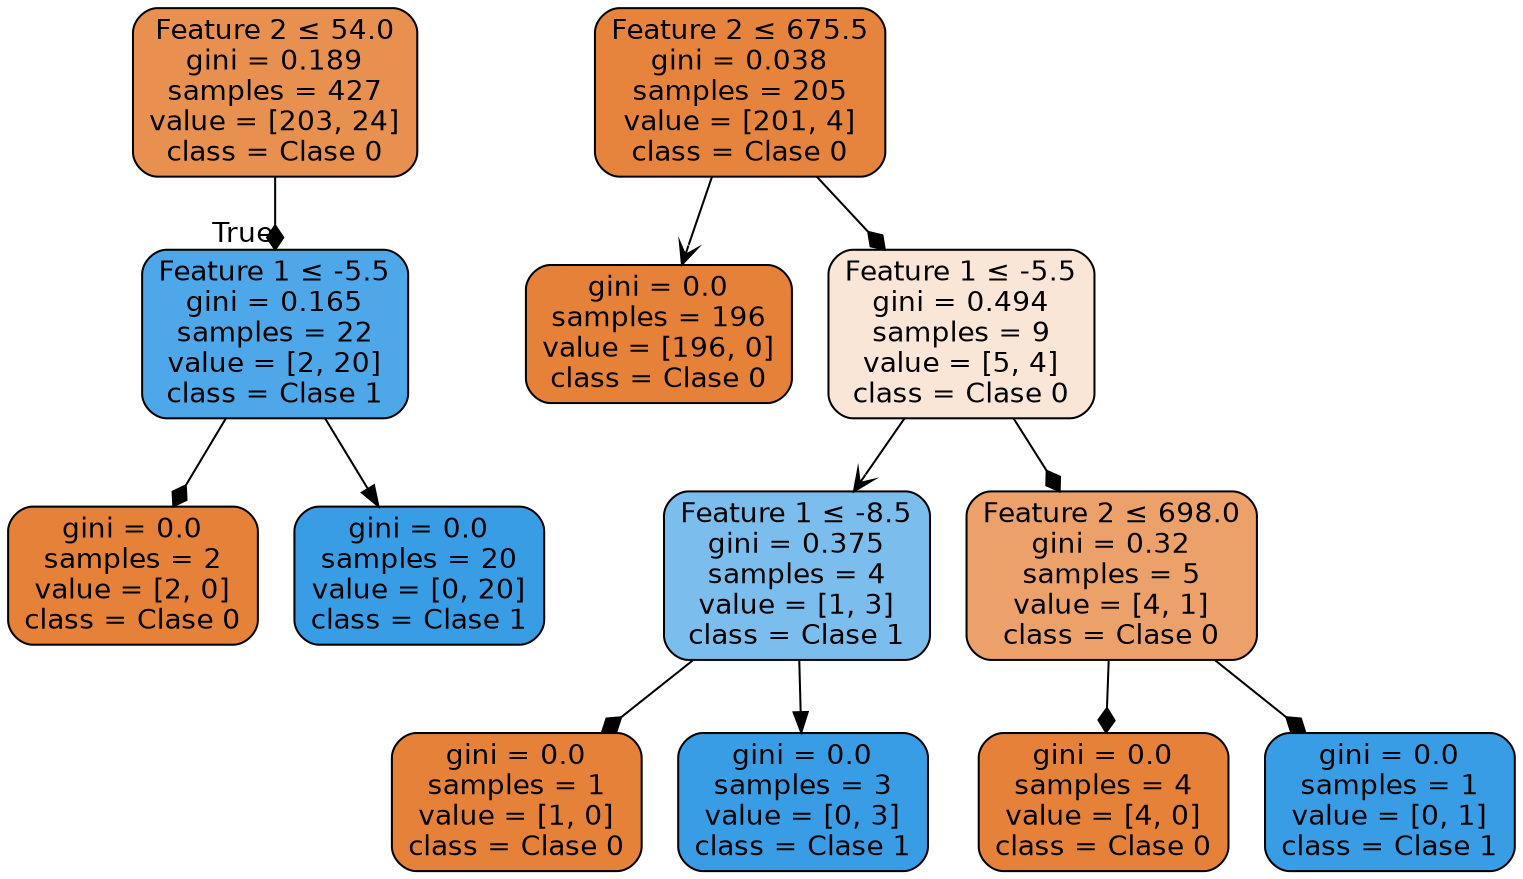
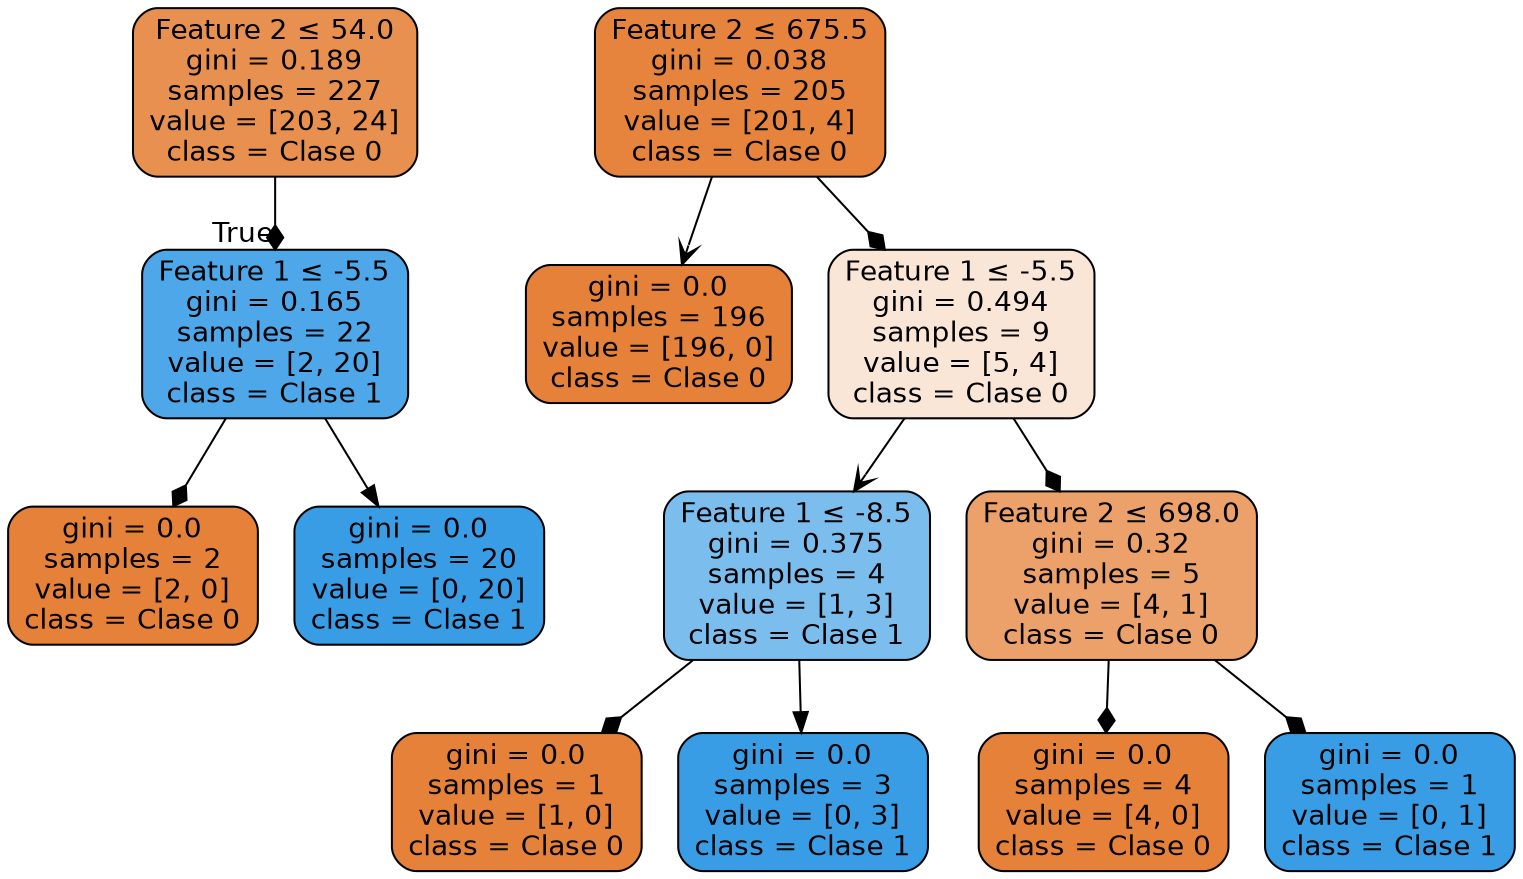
(275, 91) -> (275, 91)
